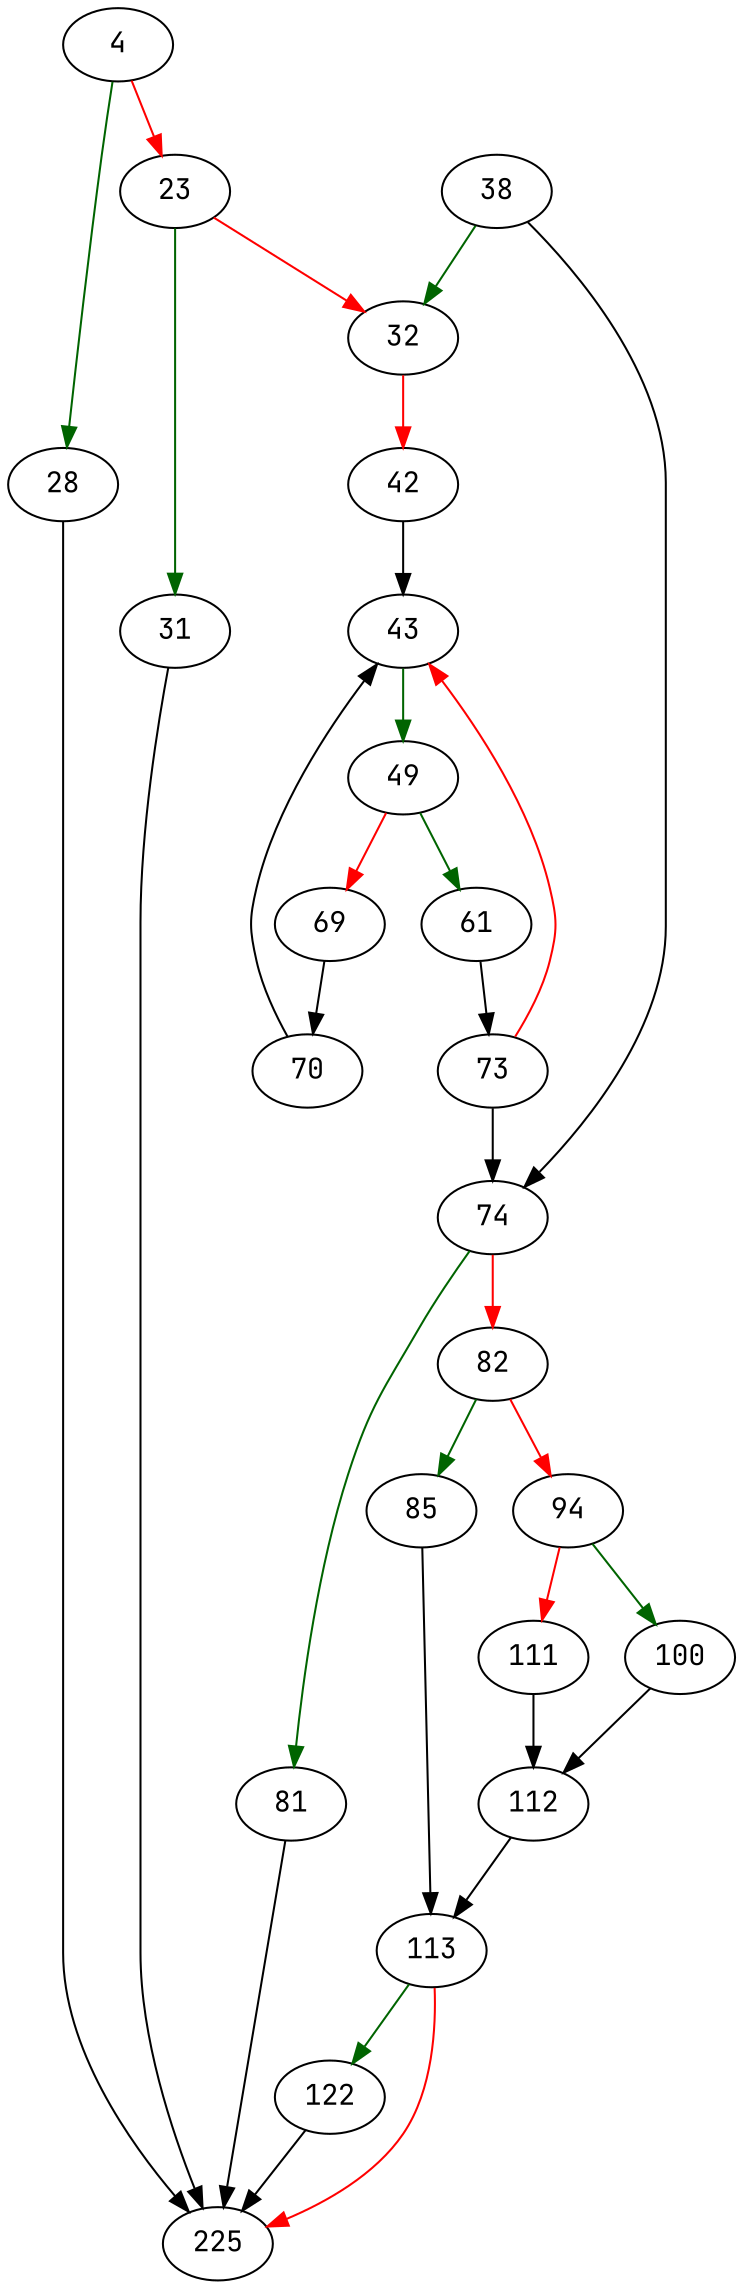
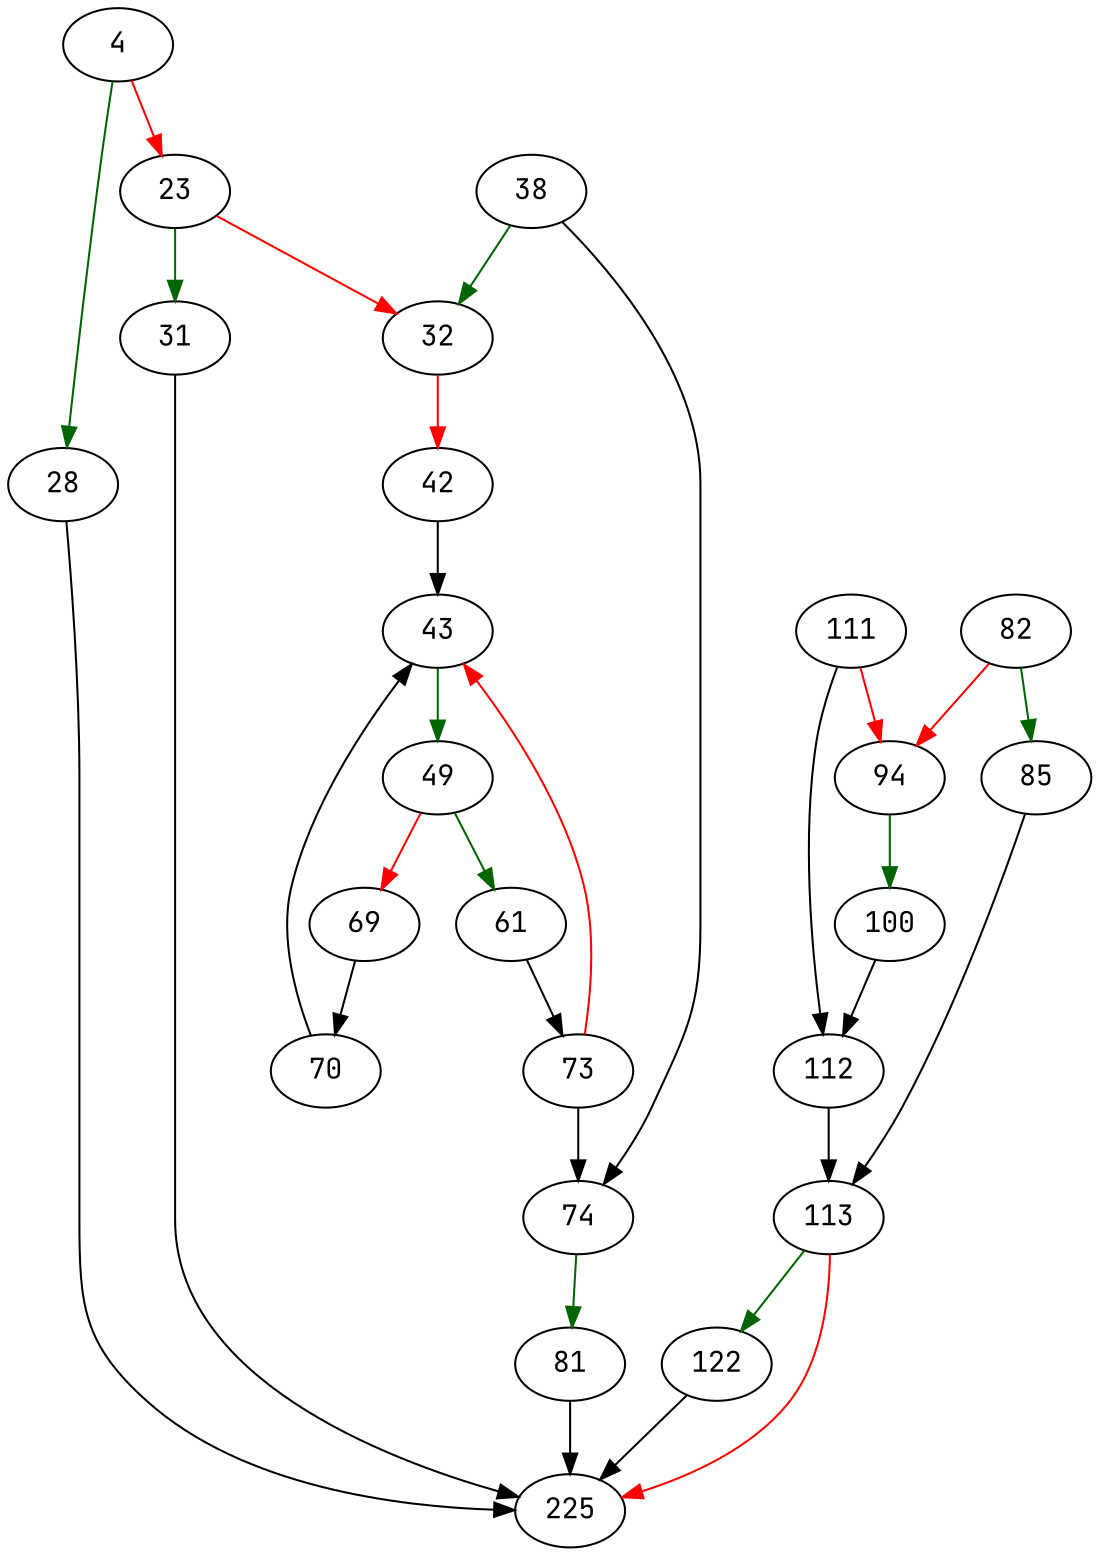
(493, 1281) -> none
(553, 1574) -> (868, 695)
